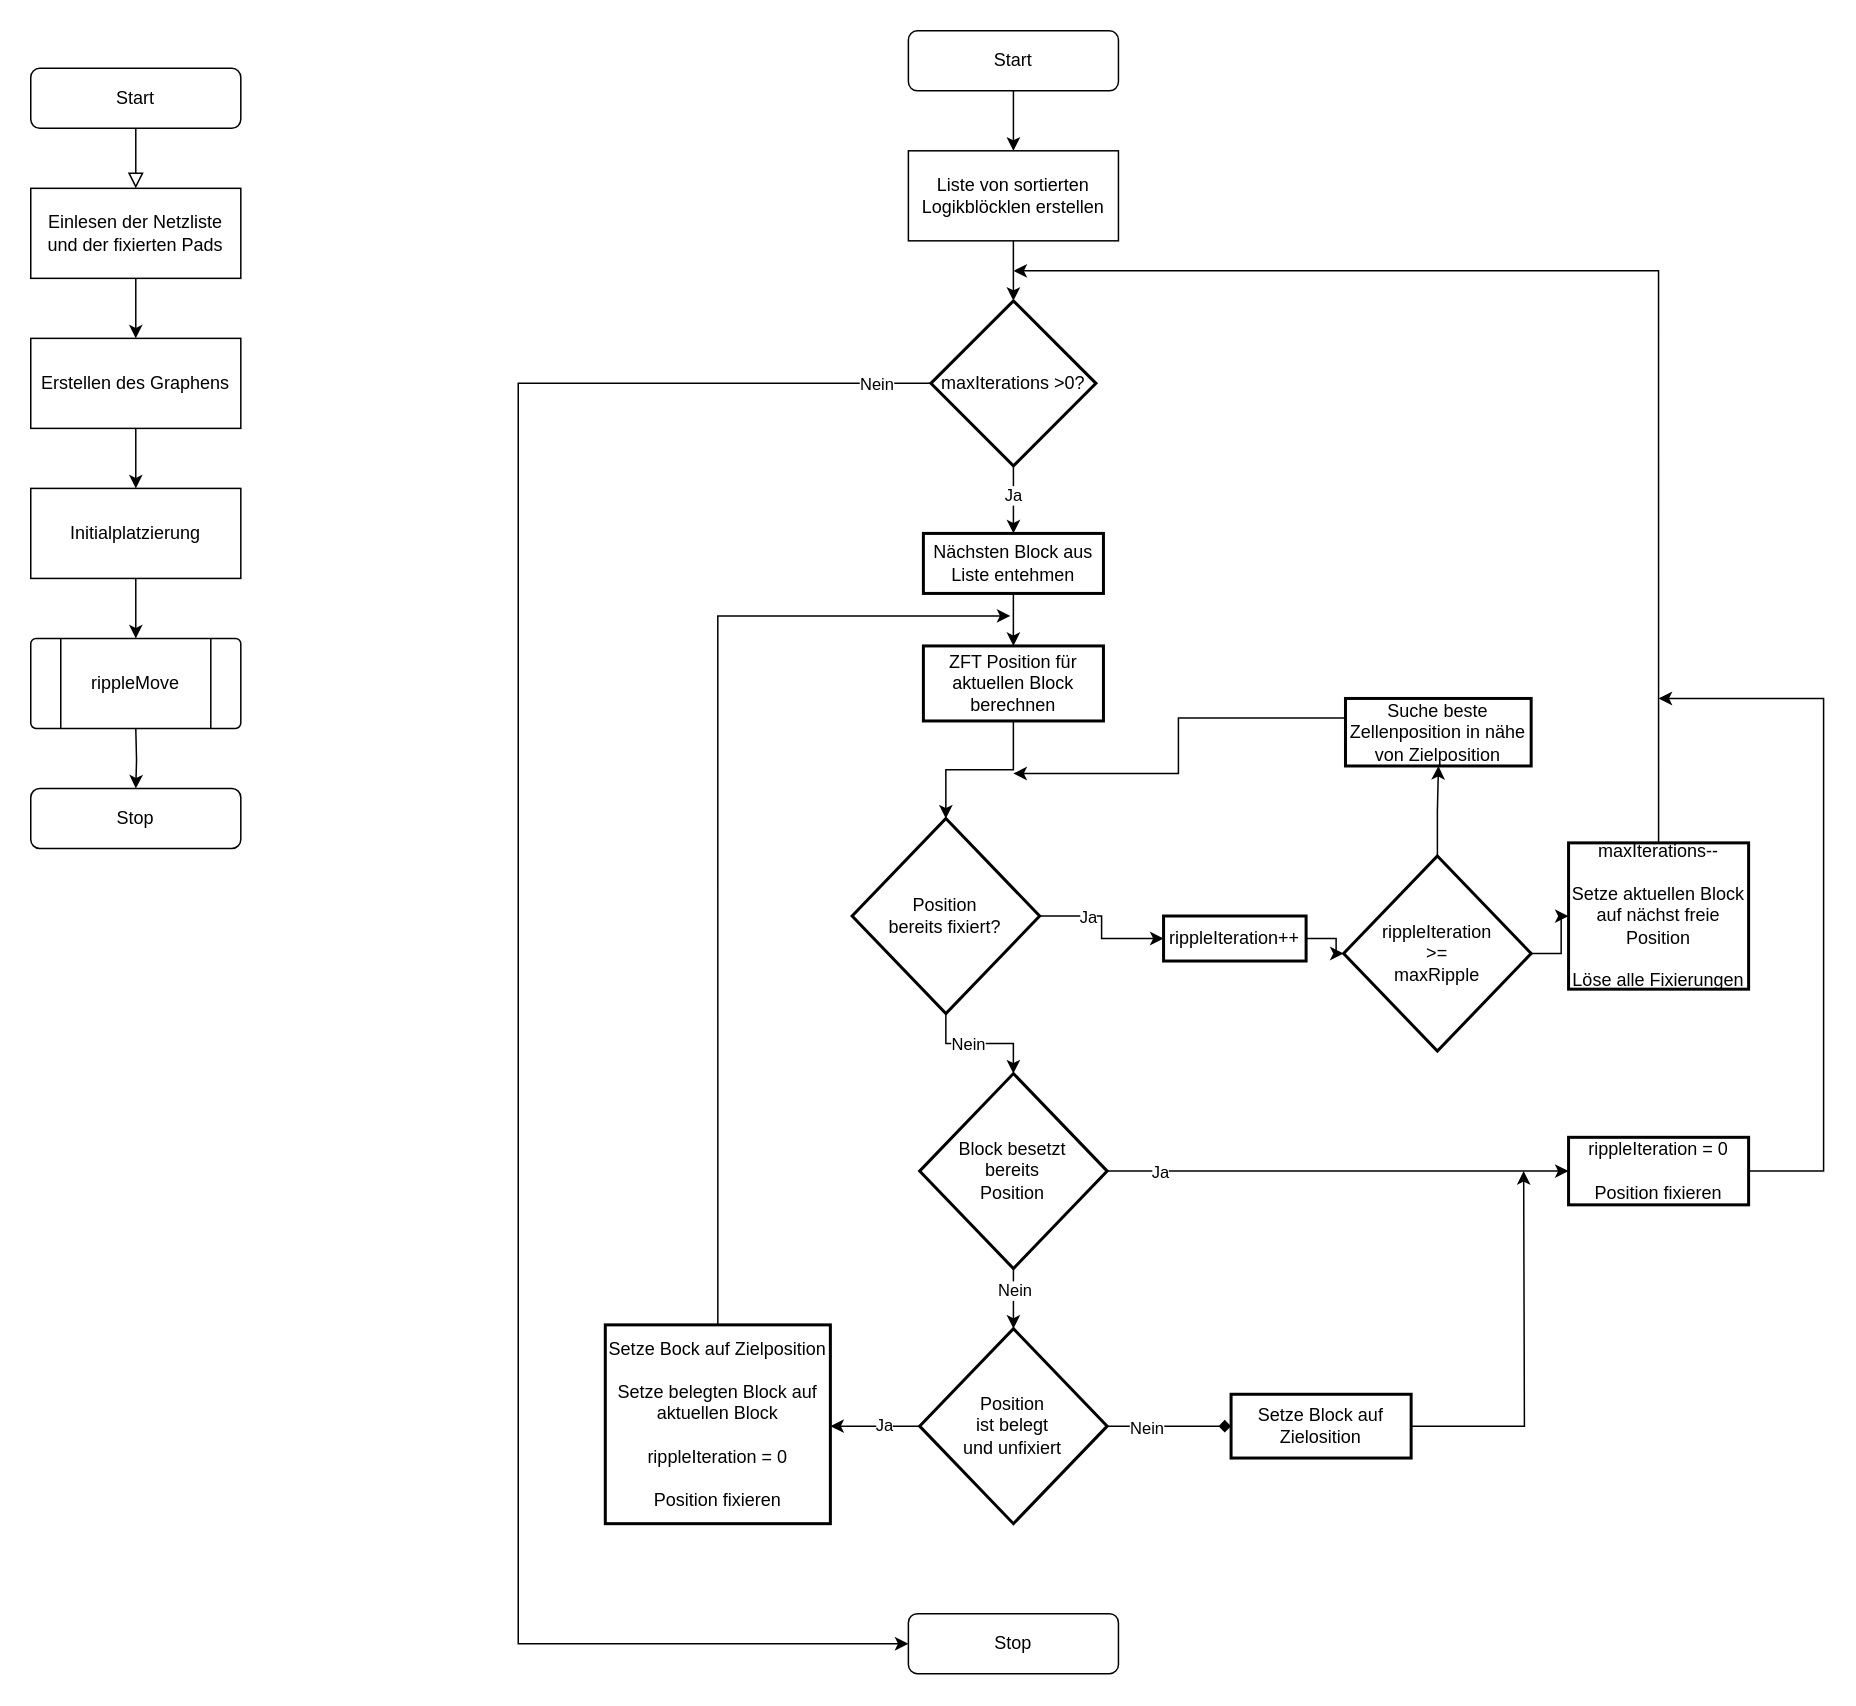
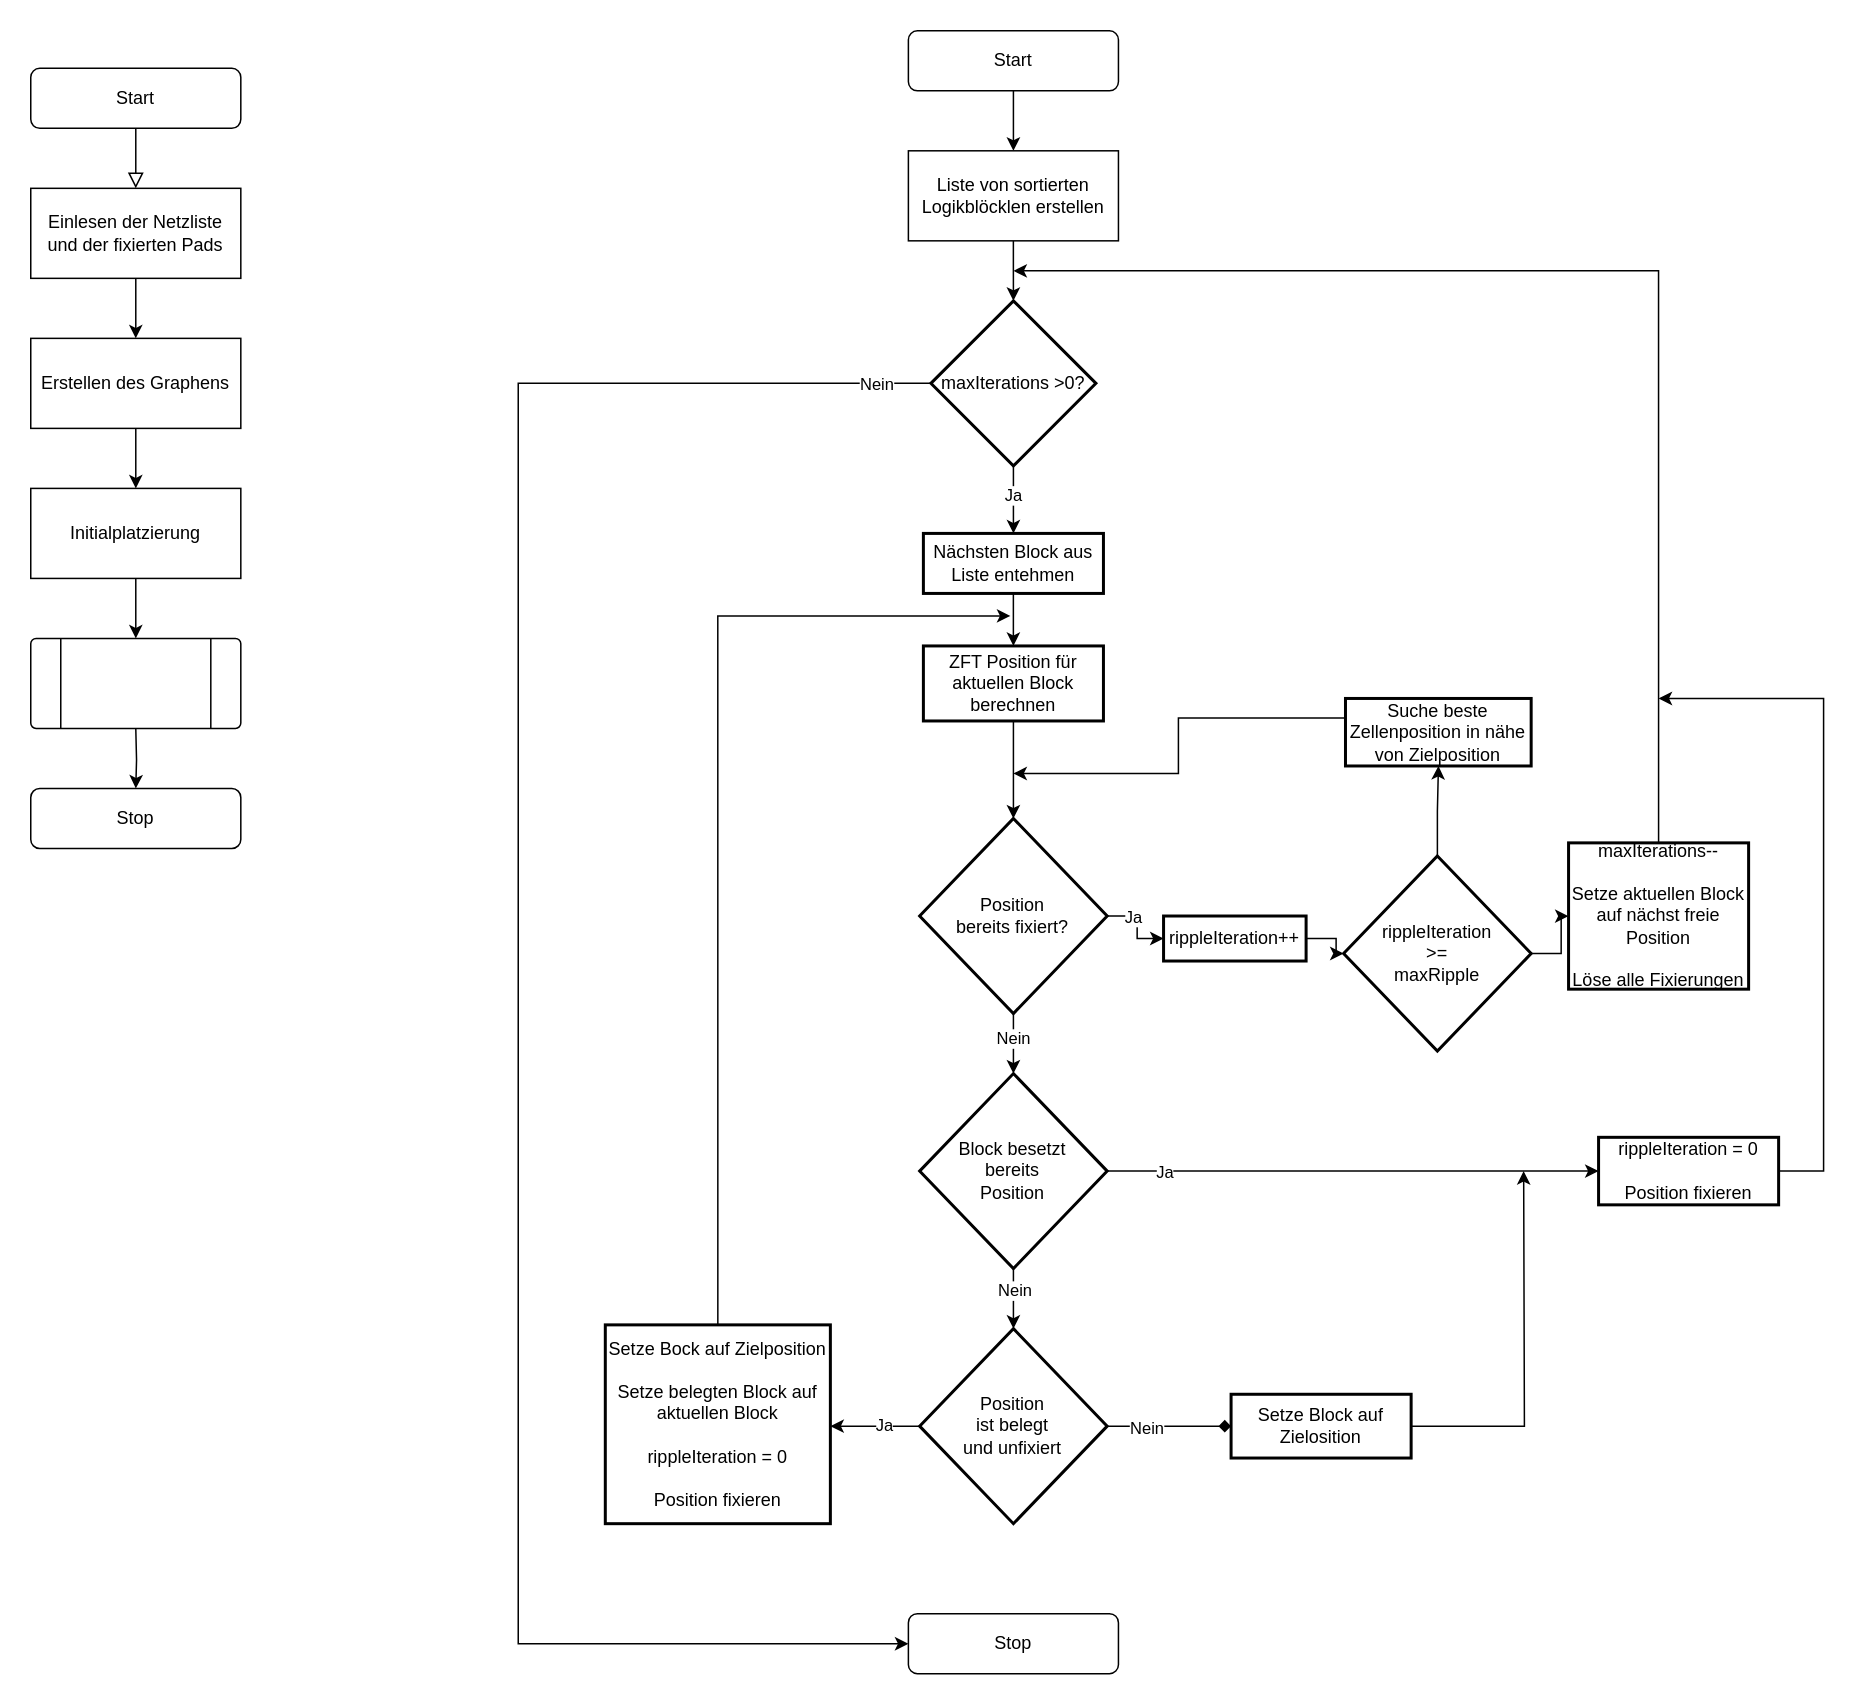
(136, 683) -> none
(946, 916) -> (1013, 916)
(1658, 1171) -> (1688, 1171)
